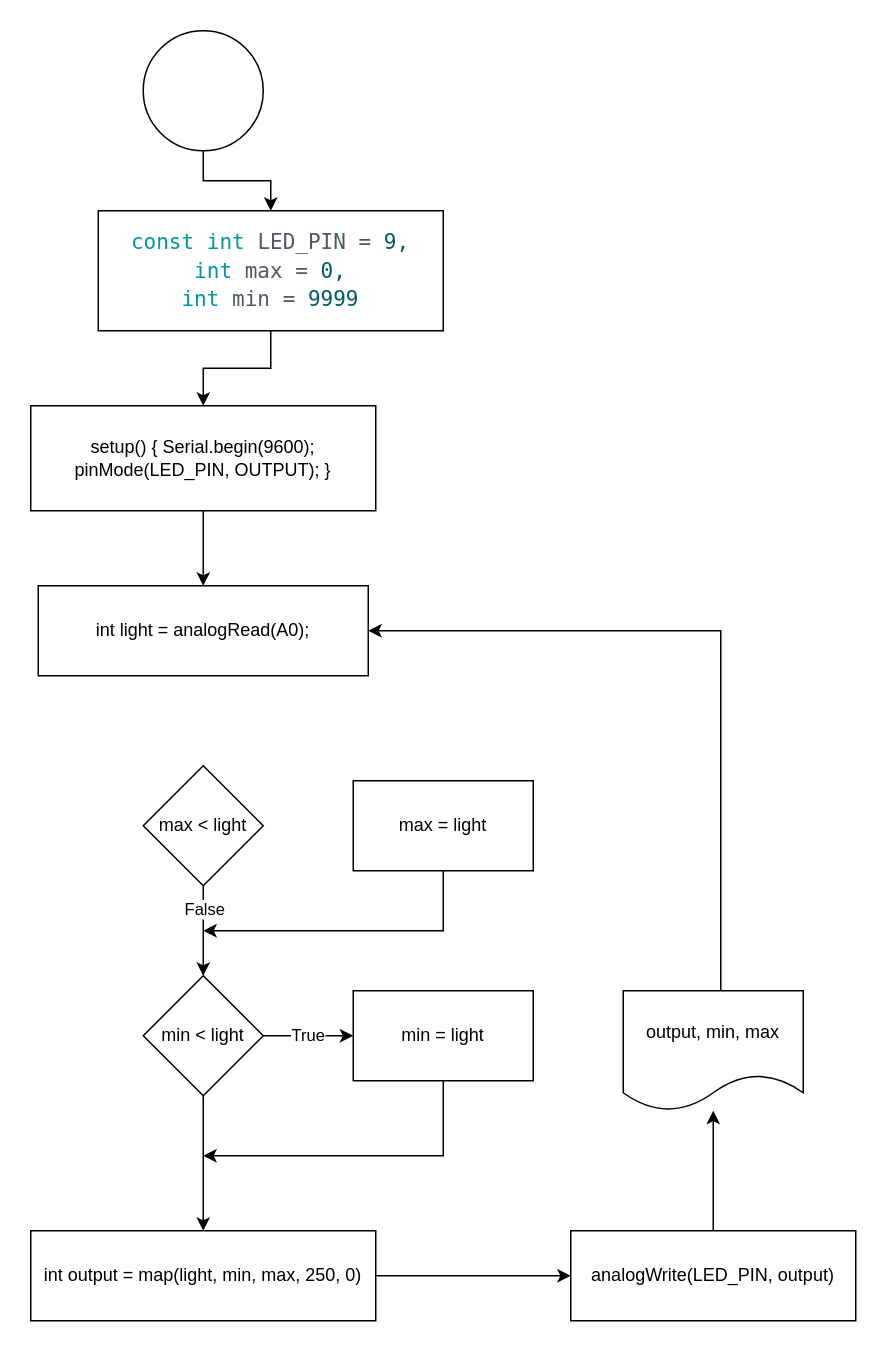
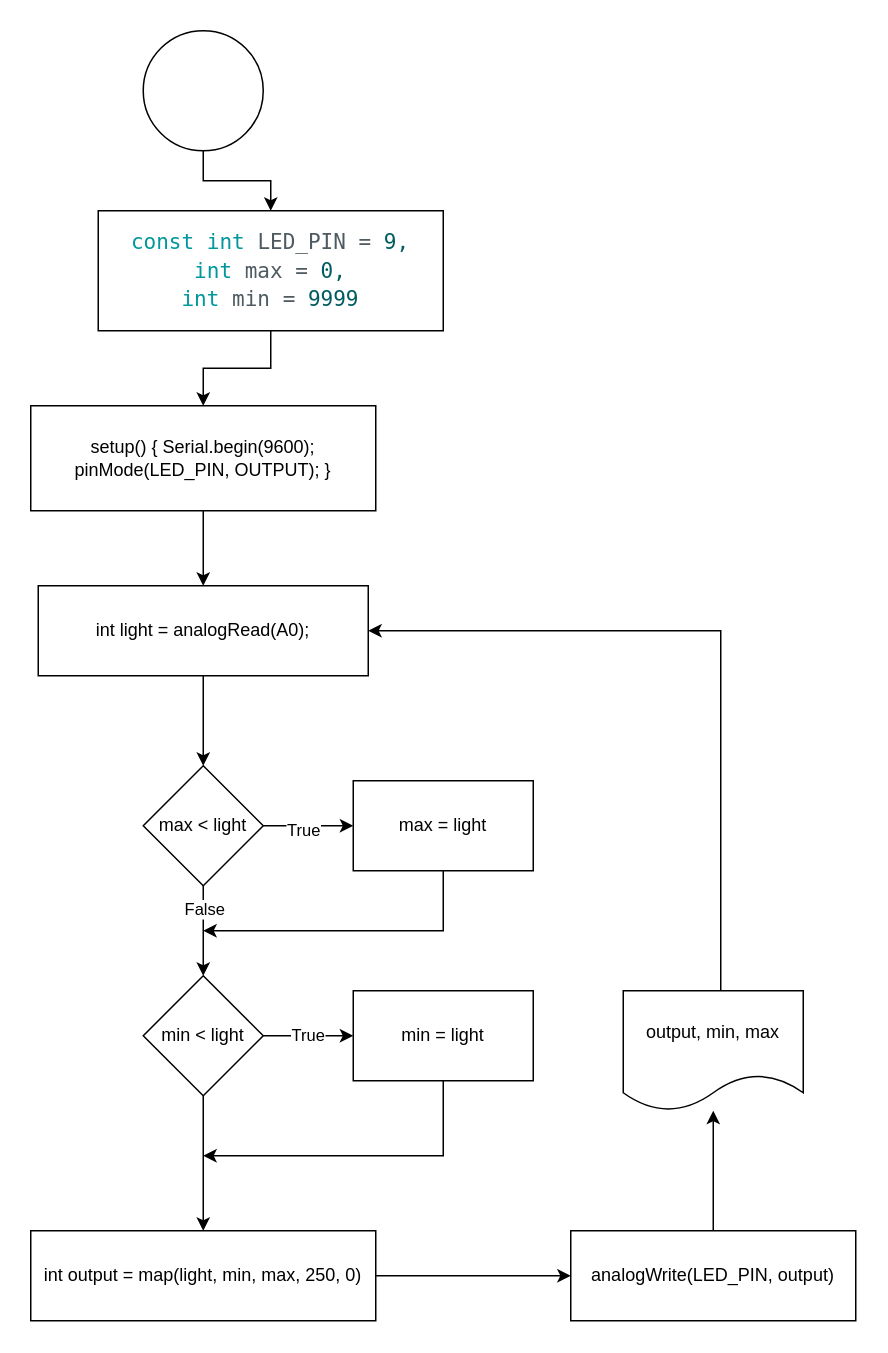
none -> (203, 716)
none -> (303, 826)
